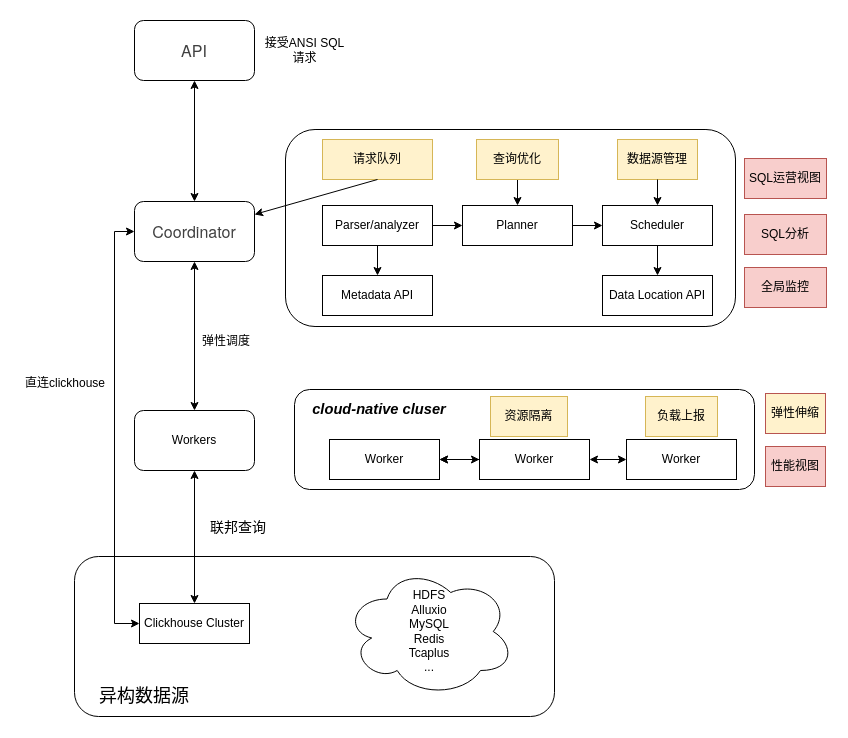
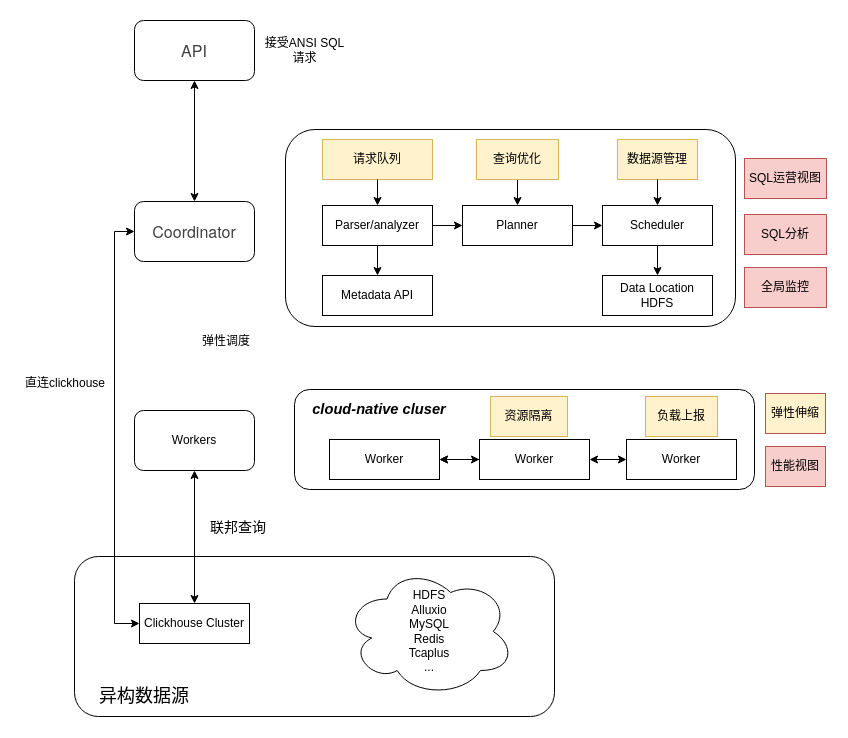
(320, 196) -> (378, 189)
(658, 296) -> (658, 296)
(195, 336) -> none
